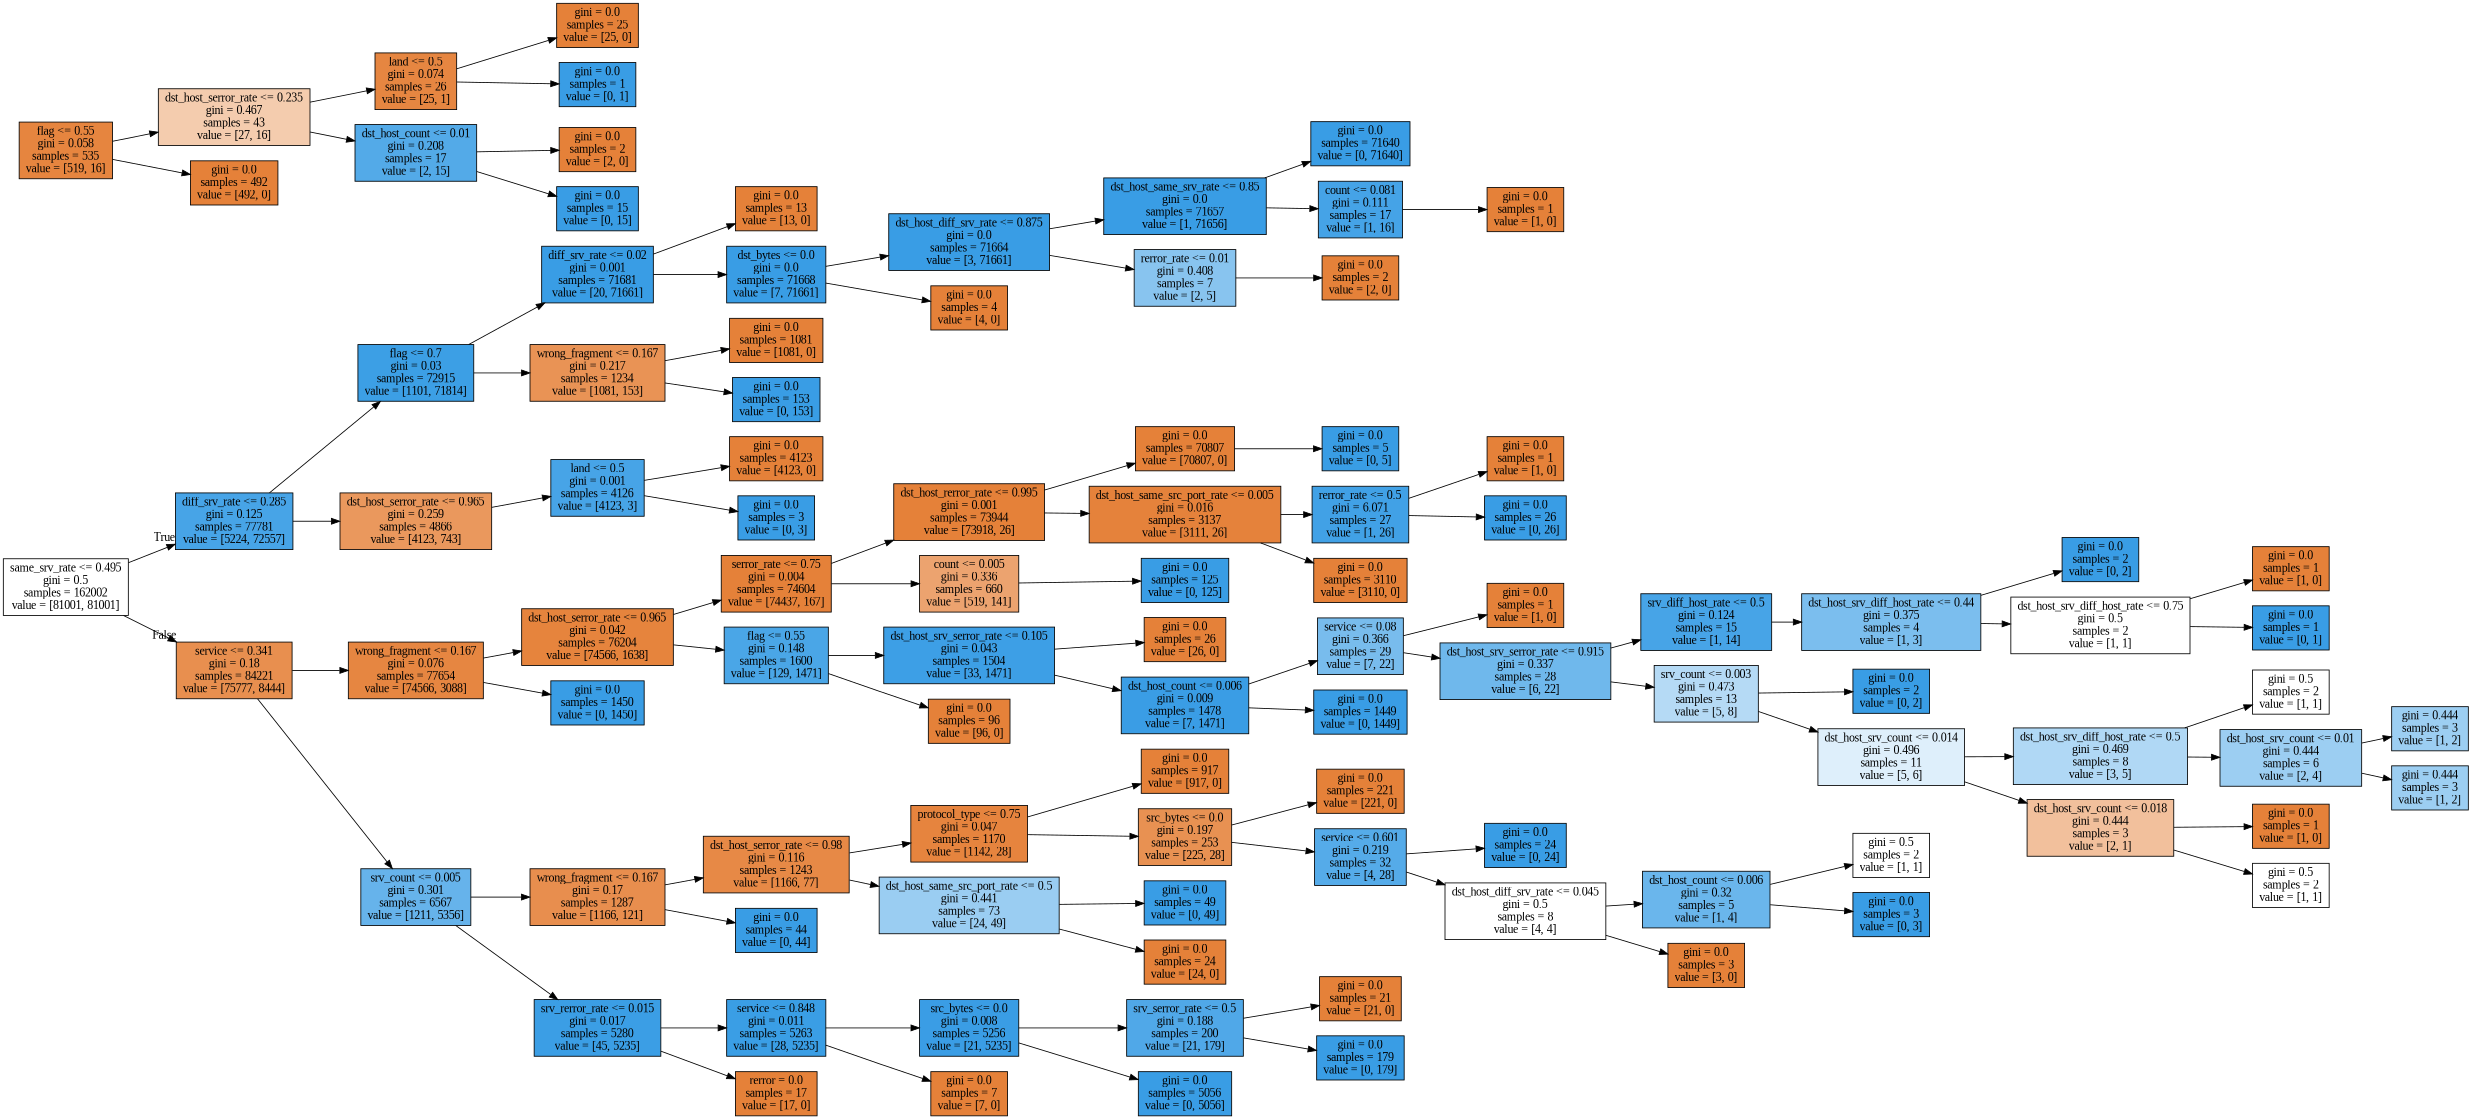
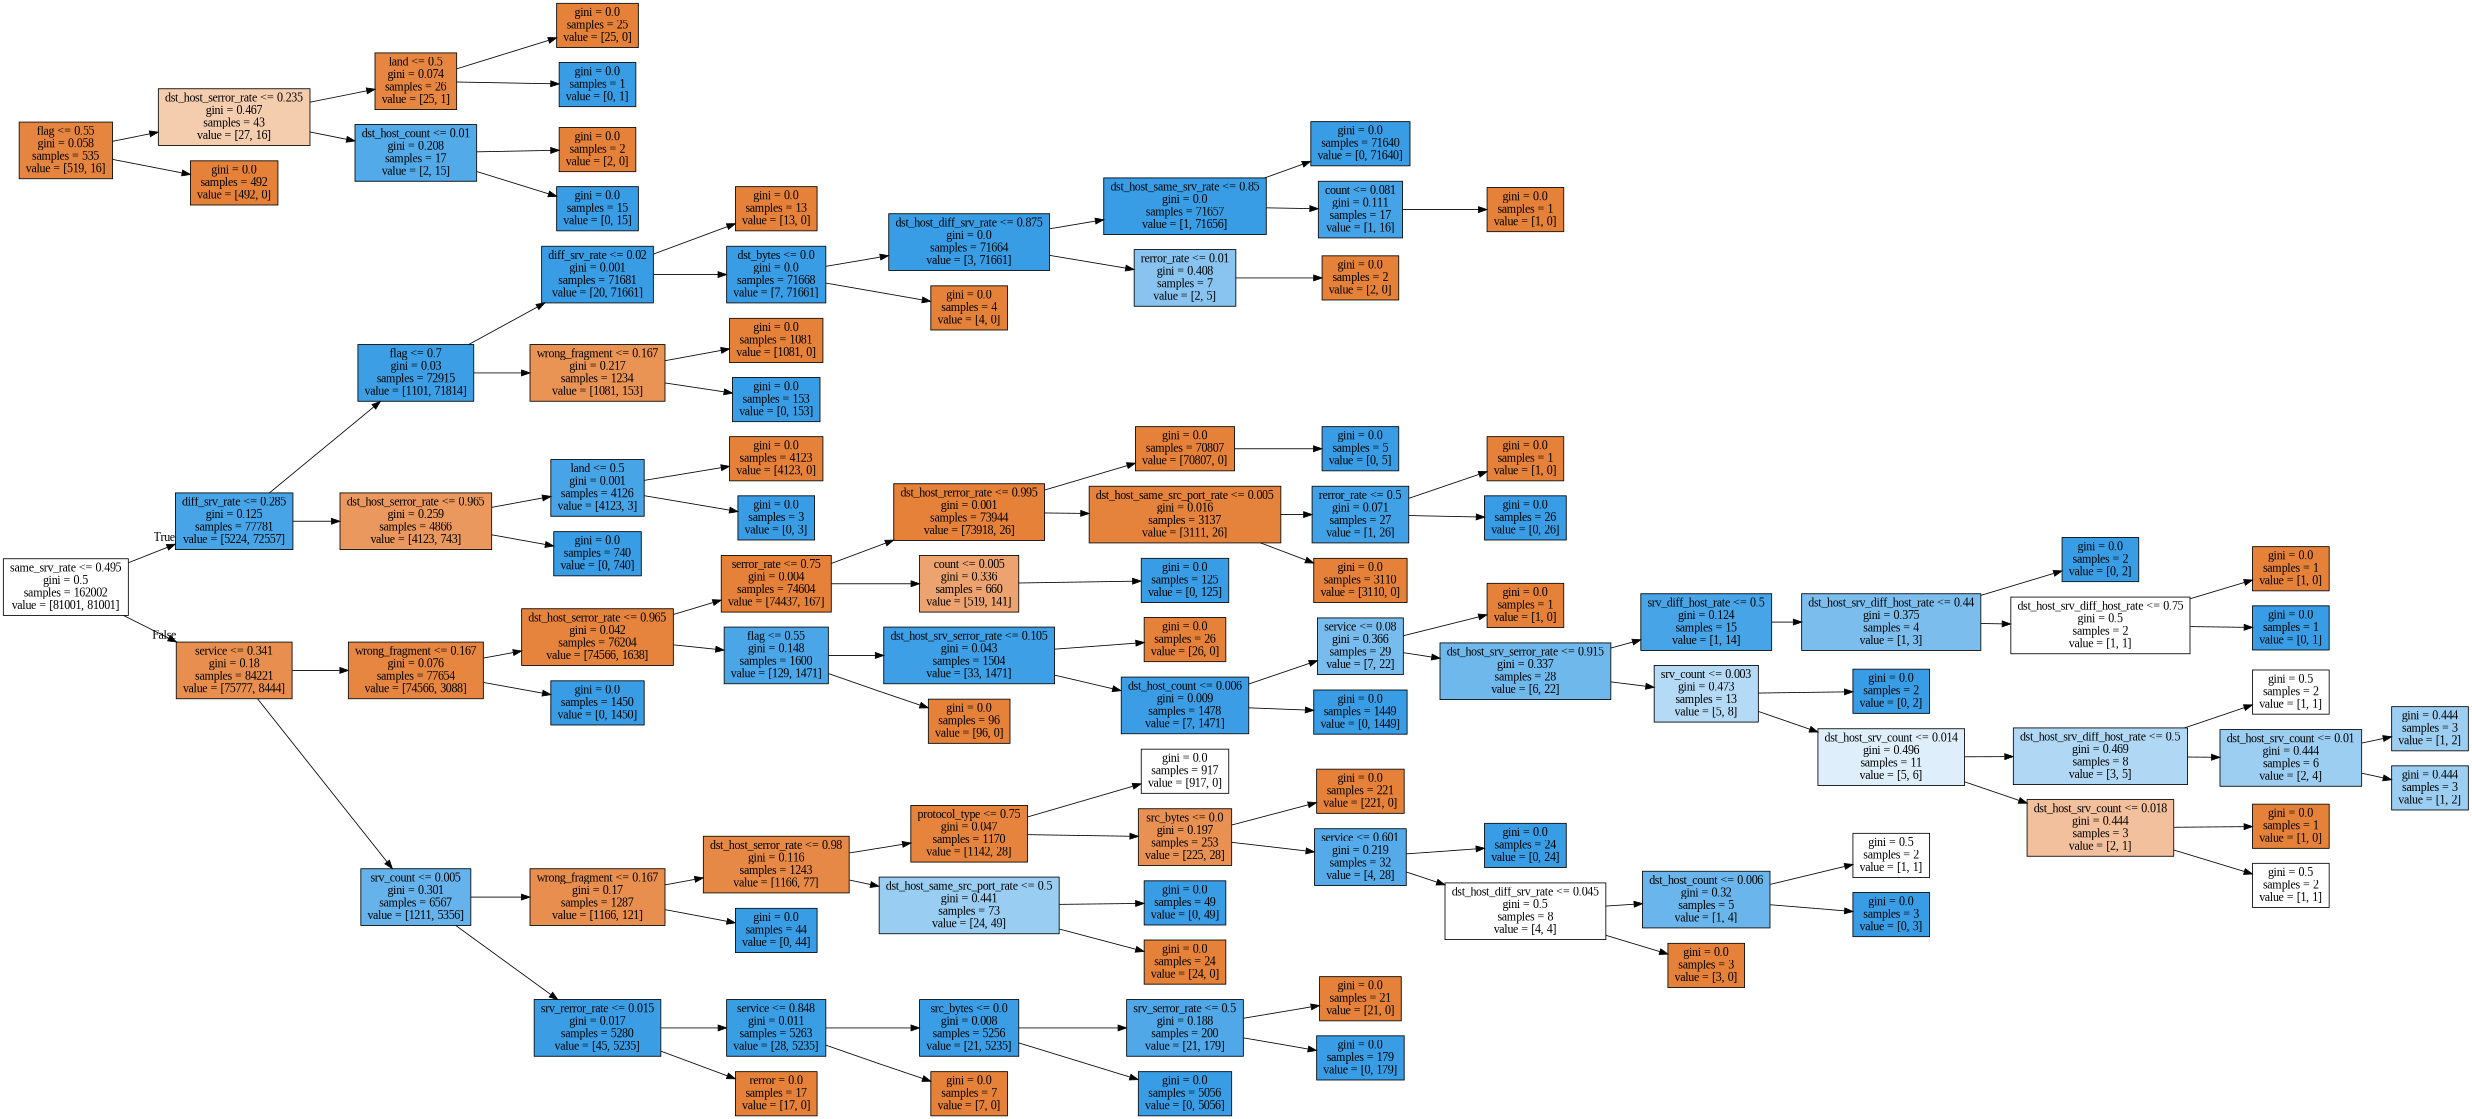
(1360, 515) -> (1360, 515)
none -> (598, 554)
(1185, 771) -> (1185, 771)
